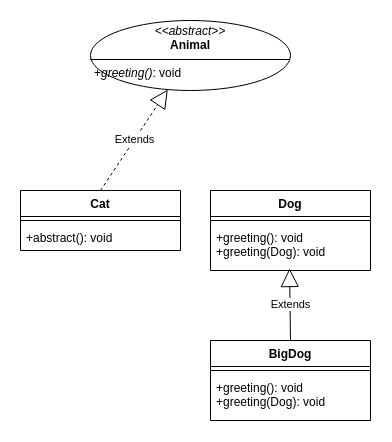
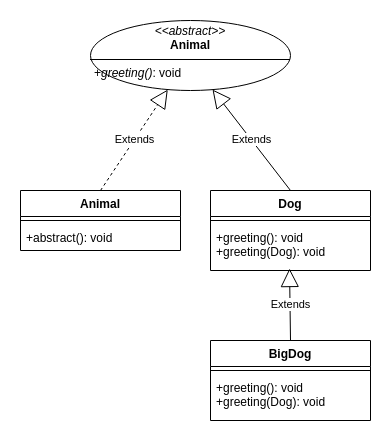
none -> (257, 148)
(101, 205) -> (101, 205)
